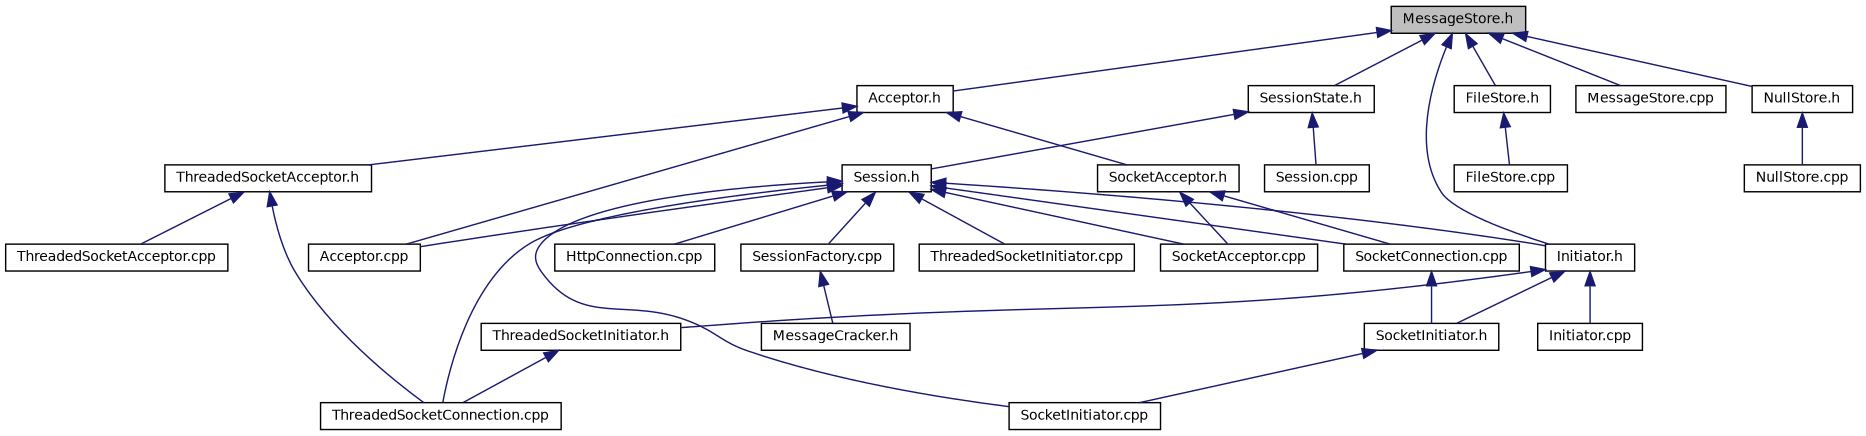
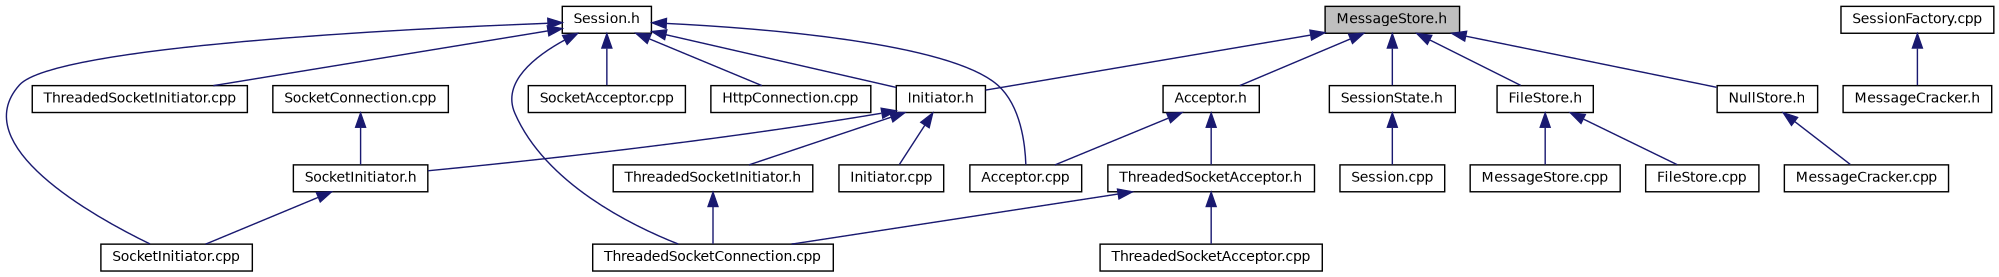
(1562, 62) -> (1545, 146)
(1083, 142) -> none
(1168, 178) -> none
(1802, 178) -> (1866, 178)
(1146, 216) -> none
(847, 223) -> none
